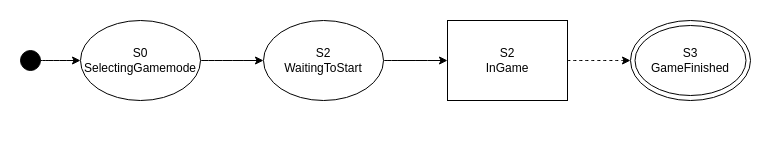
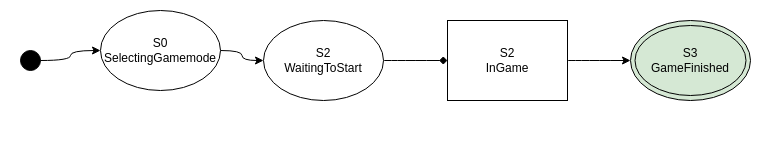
(141, 61) -> (161, 51)
(439, 61) -> (439, 61)
(595, 61) -> (595, 61)
(691, 61) -> (691, 61)
